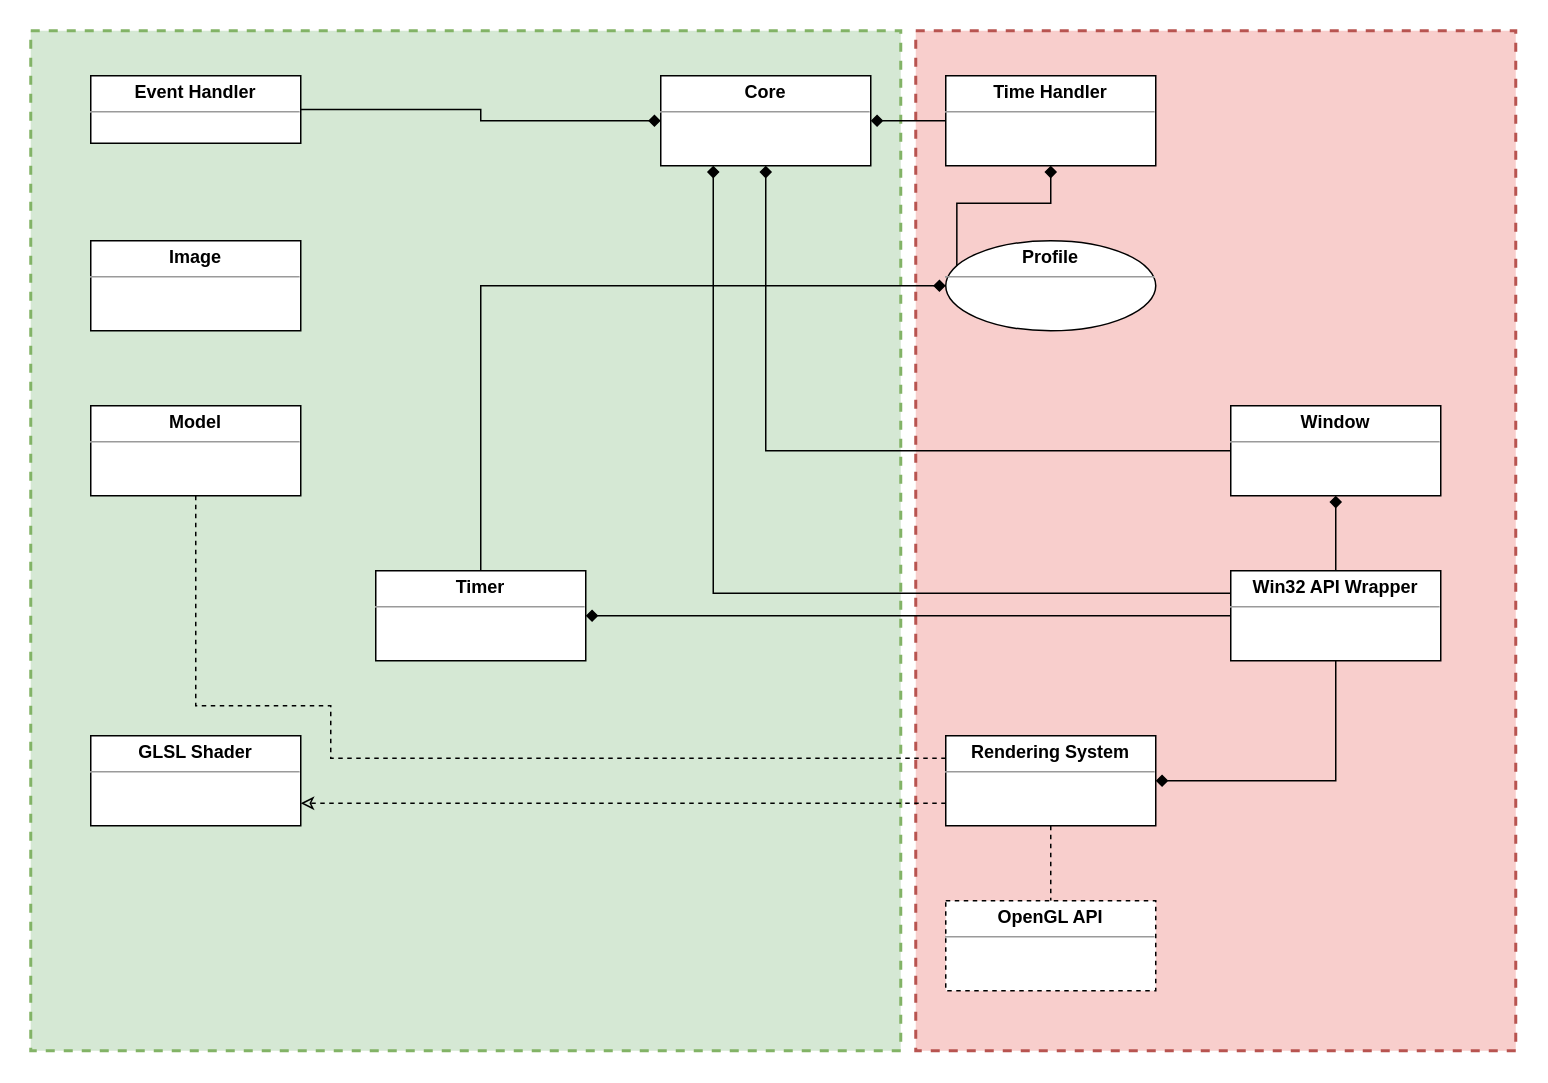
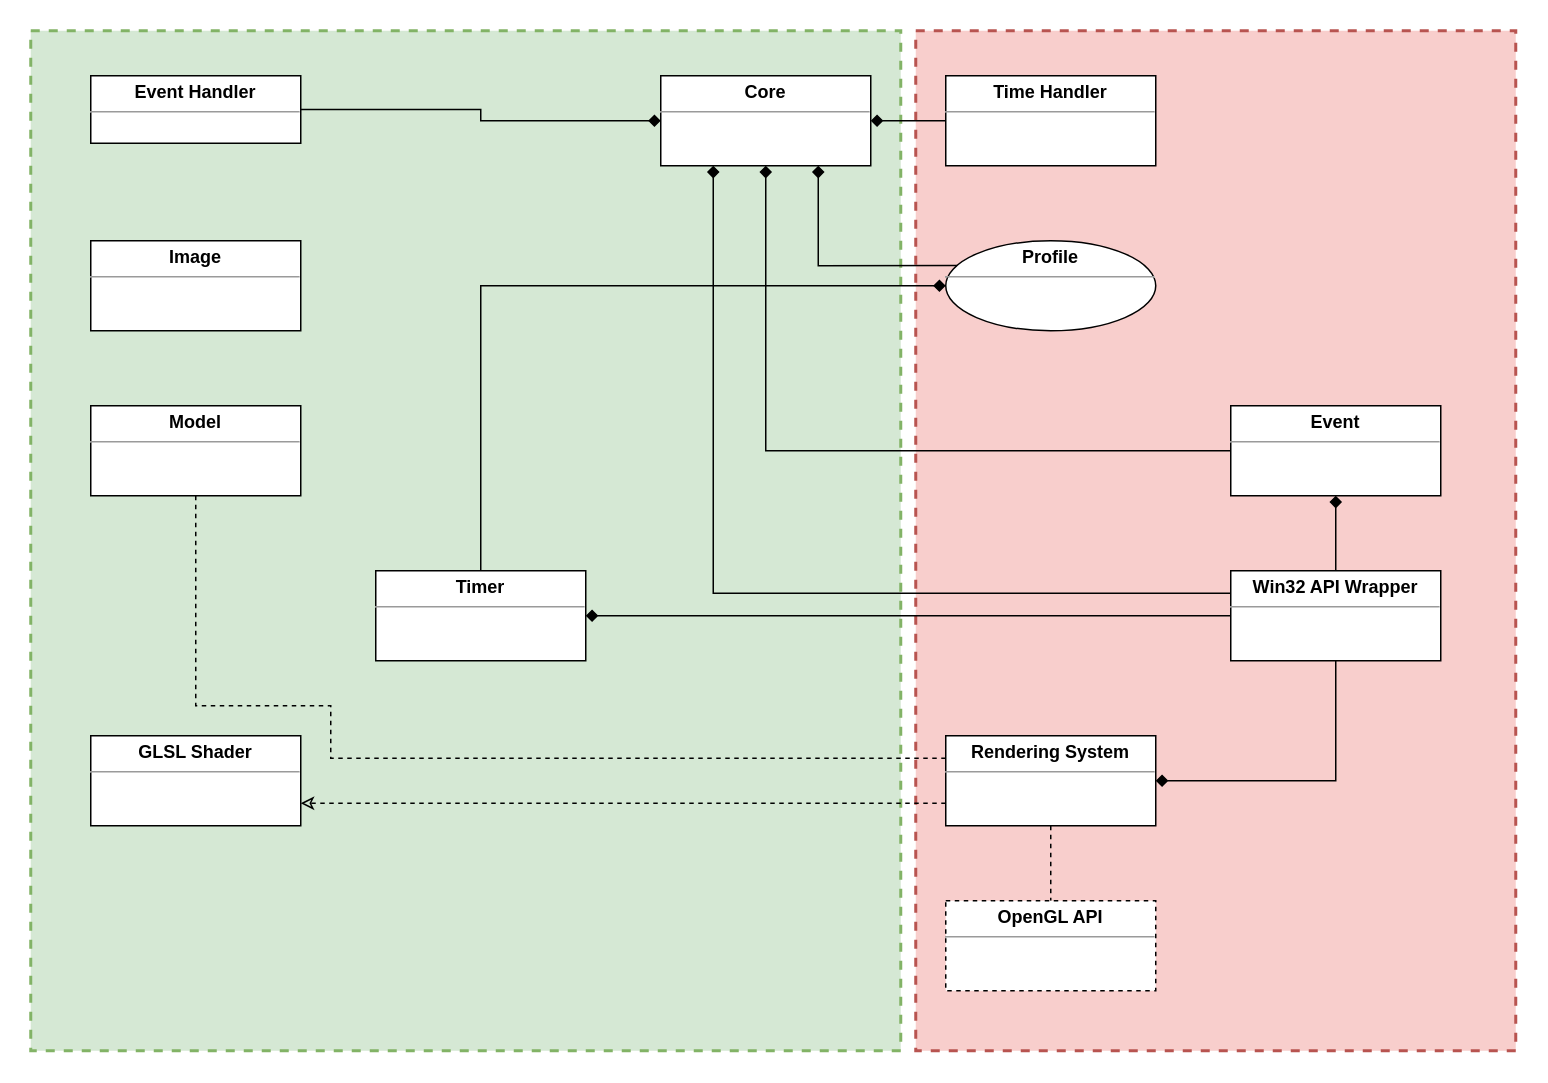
(985, 203) -> (843, 266)
(1259, 417) -> (1256, 417)
